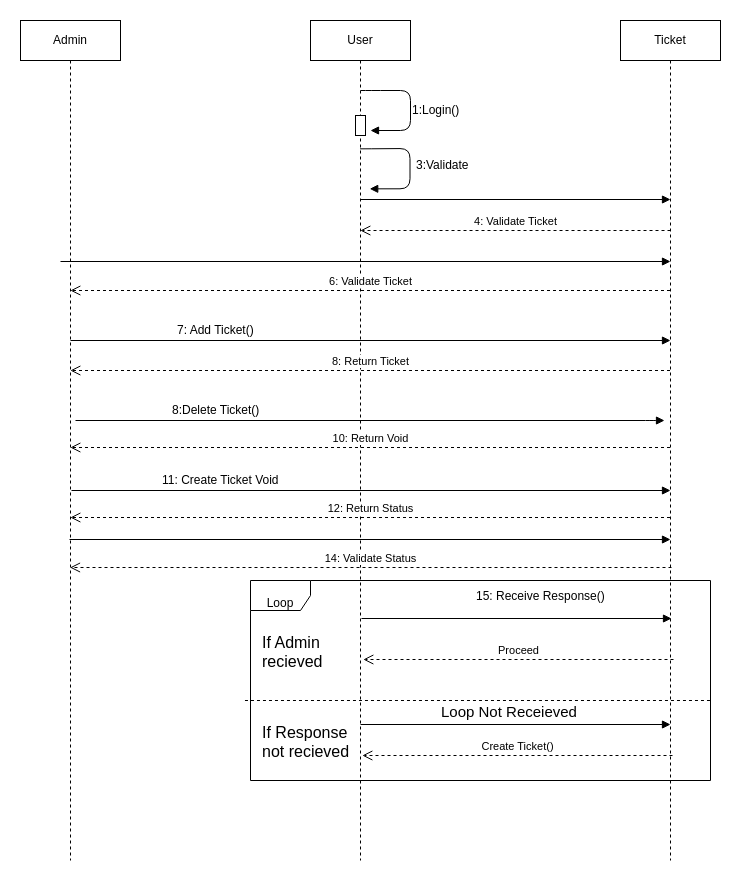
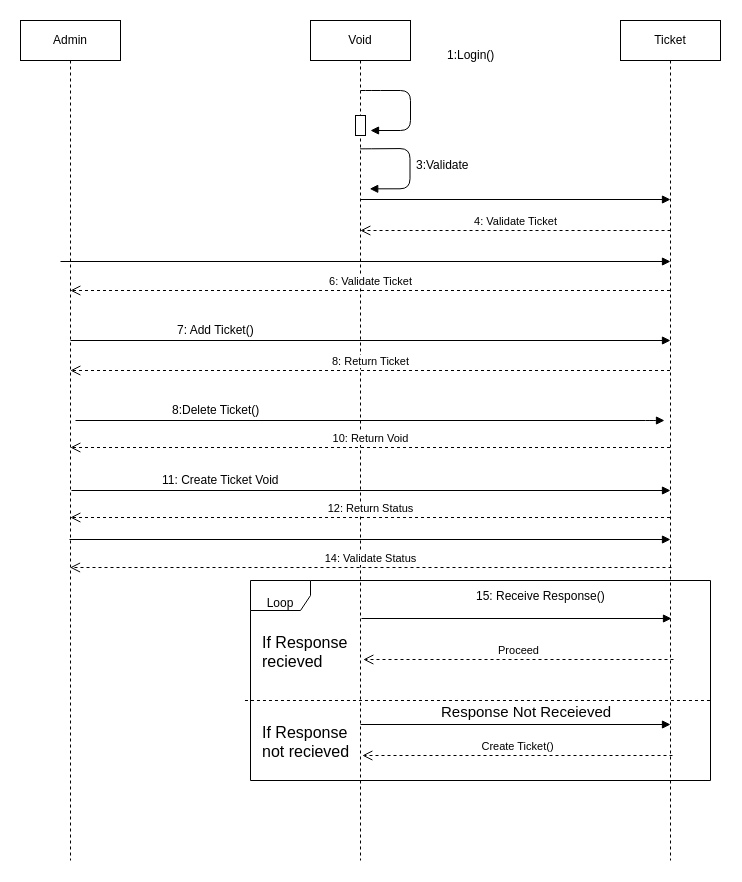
(361, 41) -> (361, 41)
(441, 111) -> (476, 56)
(296, 653) -> (310, 653)
(511, 713) -> (528, 713)
